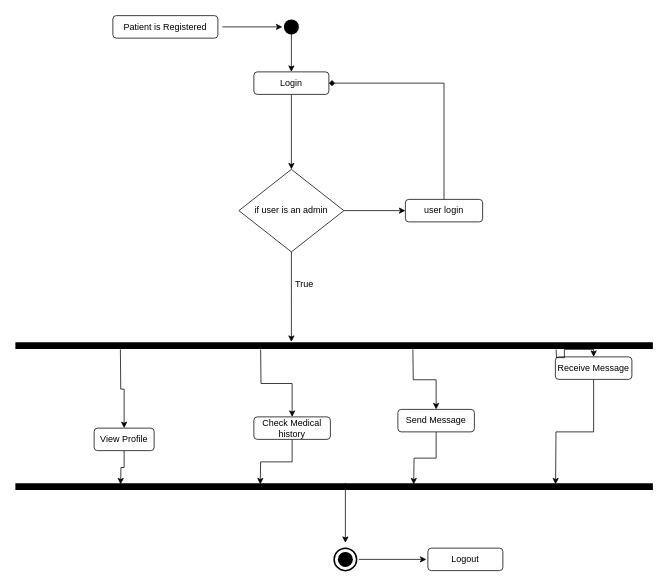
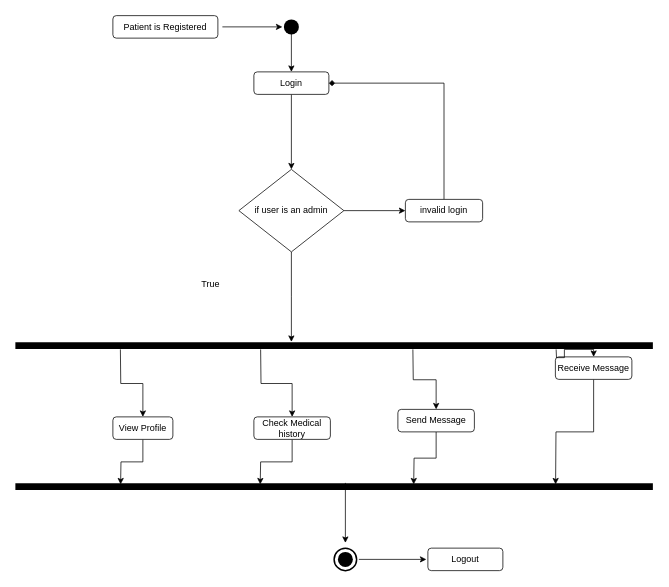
(444, 210) -> (444, 210)
(304, 284) -> (210, 284)
(124, 439) -> (143, 428)
